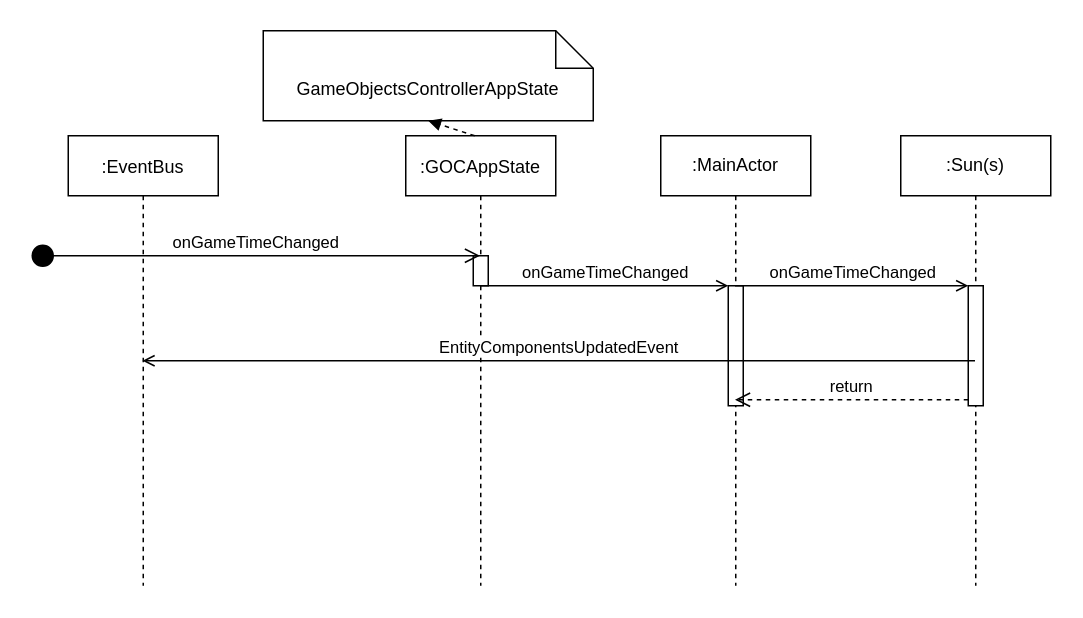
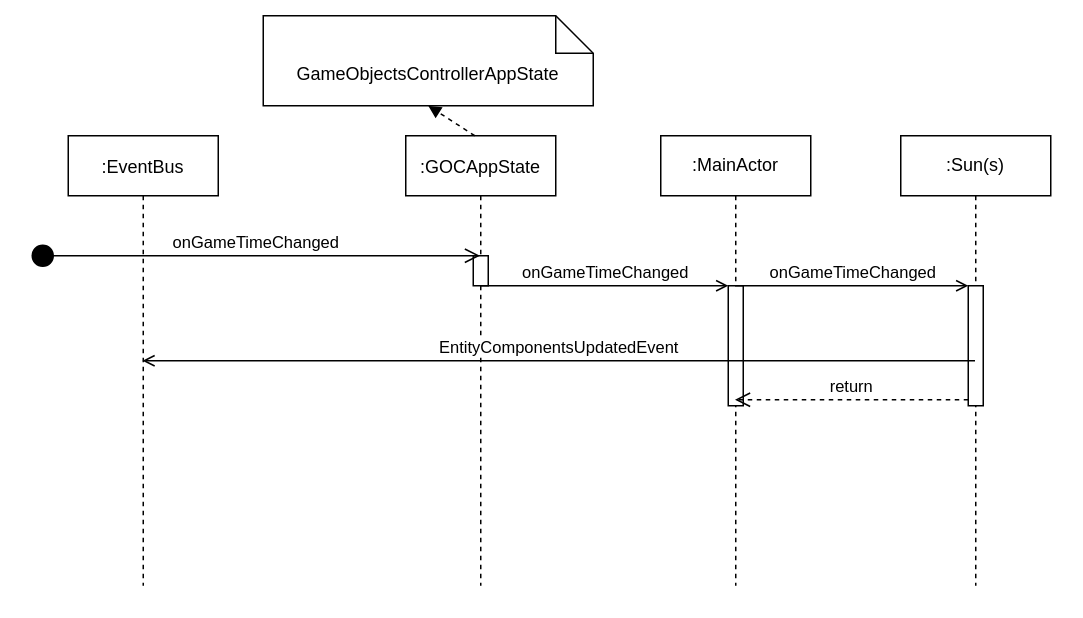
(428, 76) -> (428, 61)
